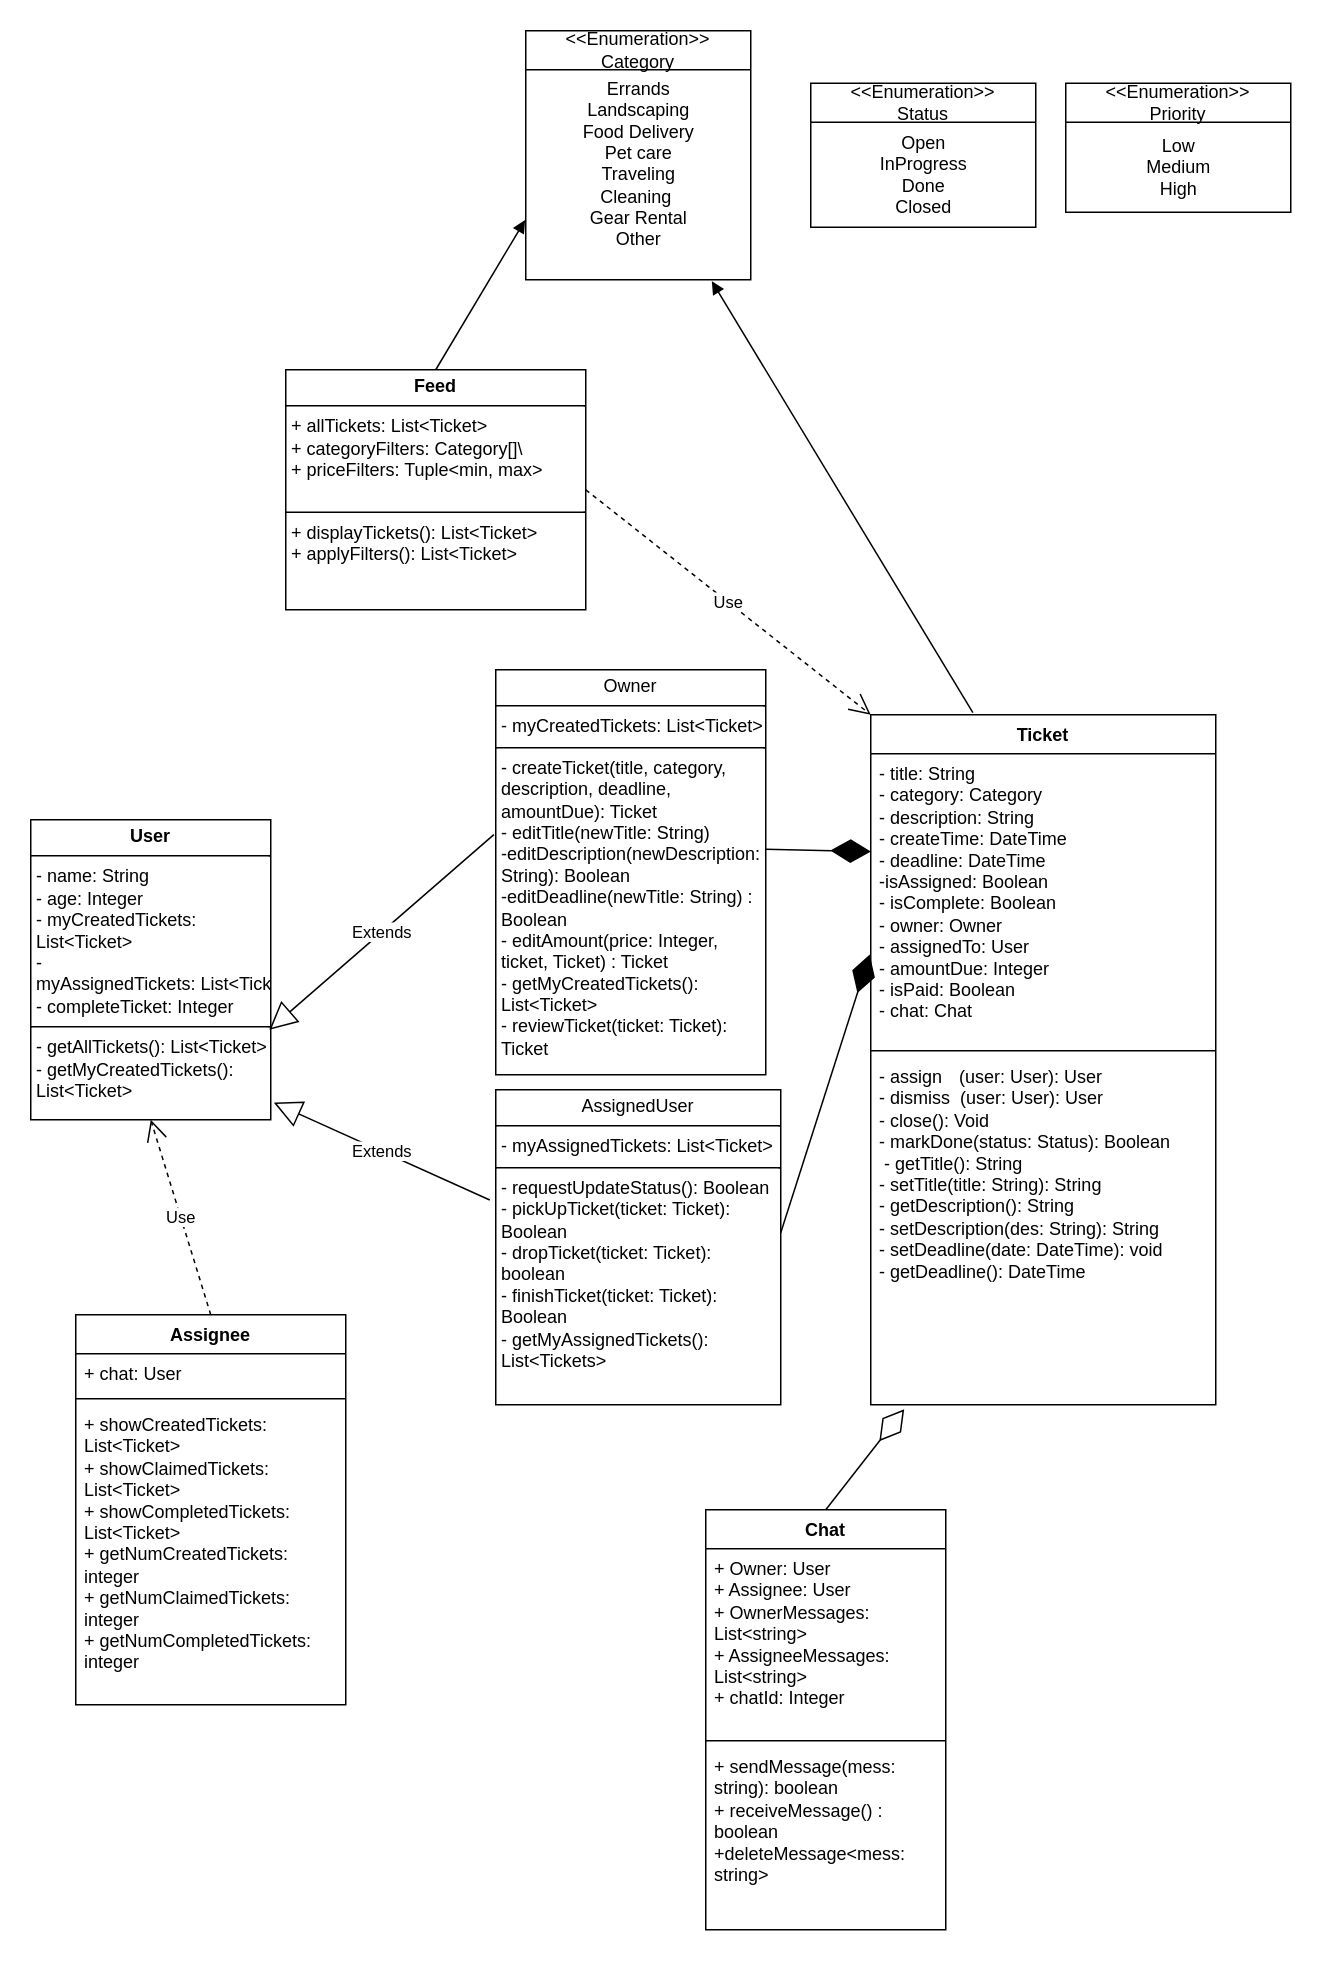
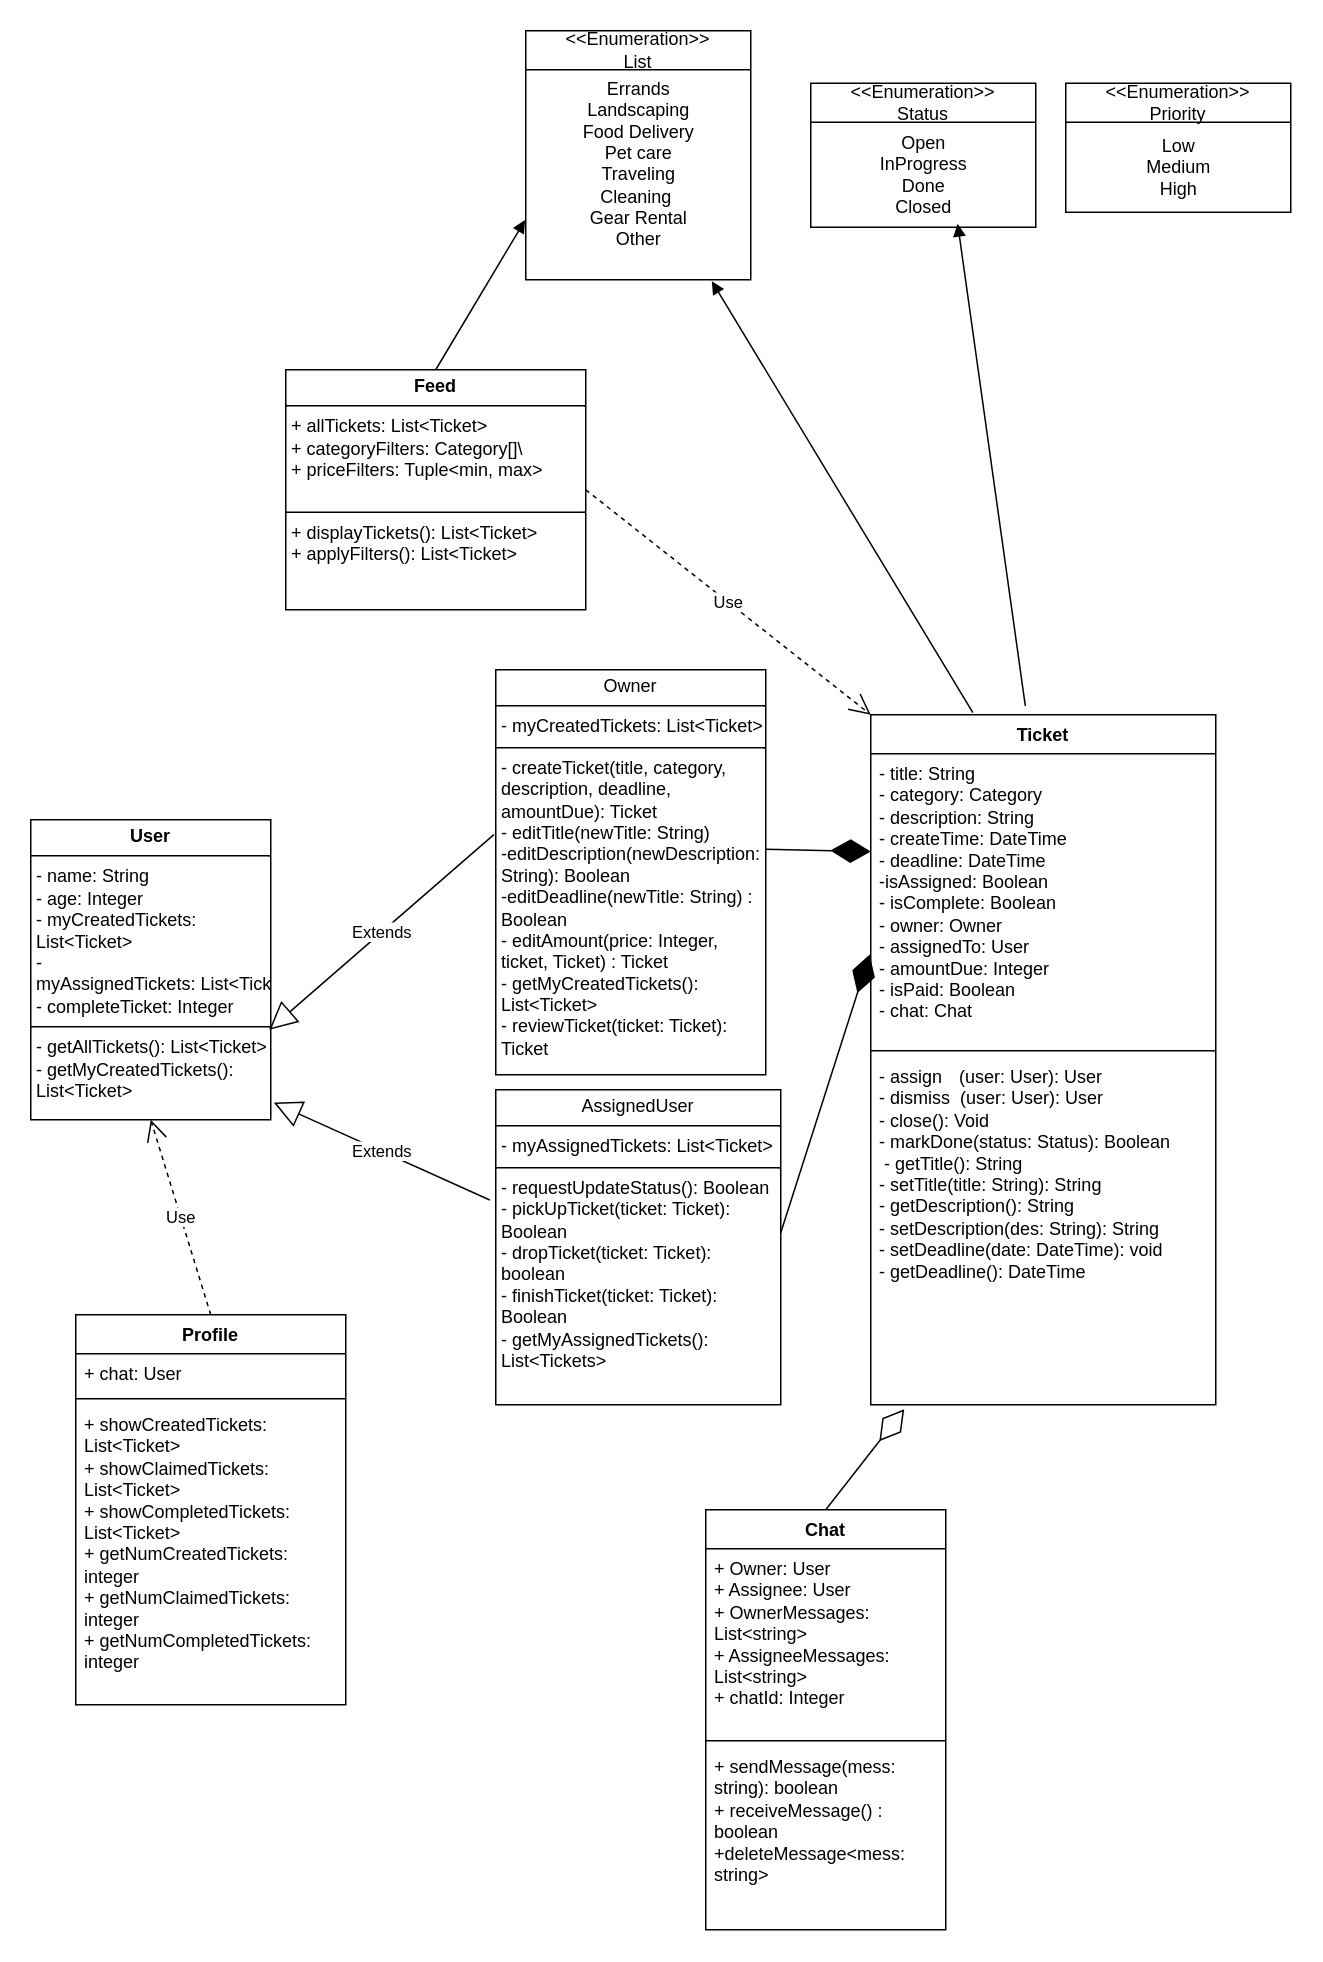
(638, 50) -> (638, 50)
none -> (992, 471)
(211, 1336) -> (211, 1336)
